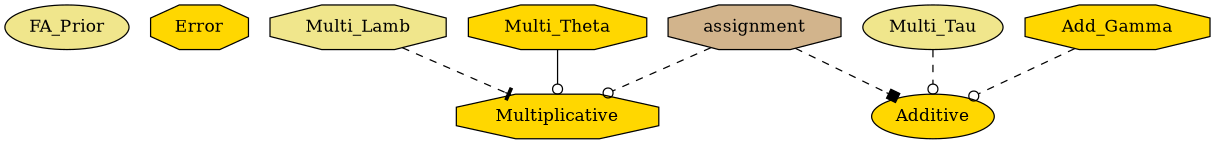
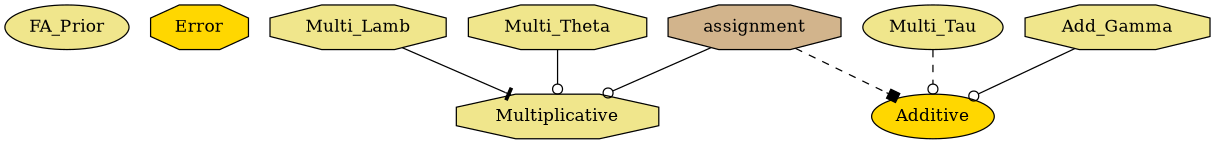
(558, 27) -> (558, 27)
(1118, 27) -> (1118, 27)
(662, 69) -> (662, 69)
(454, 70) -> (454, 70)
(1027, 71) -> (1027, 71)
(558, 116) -> (558, 116)
